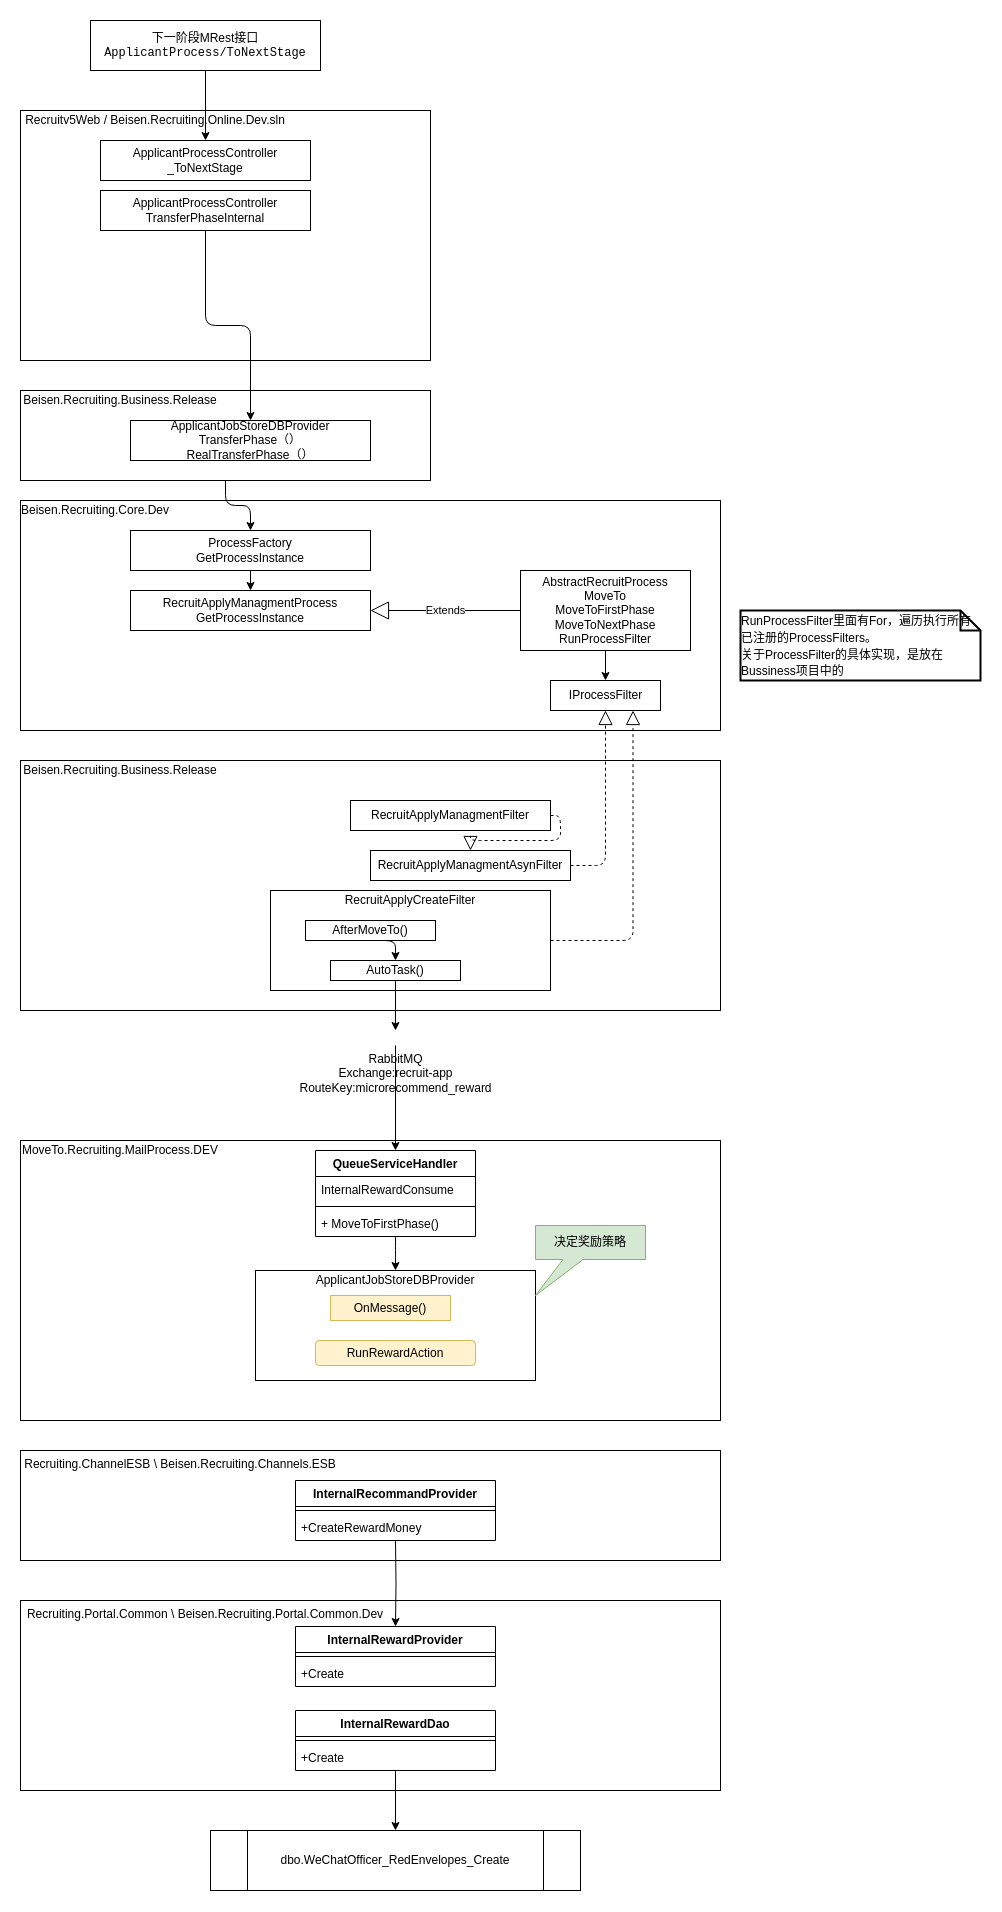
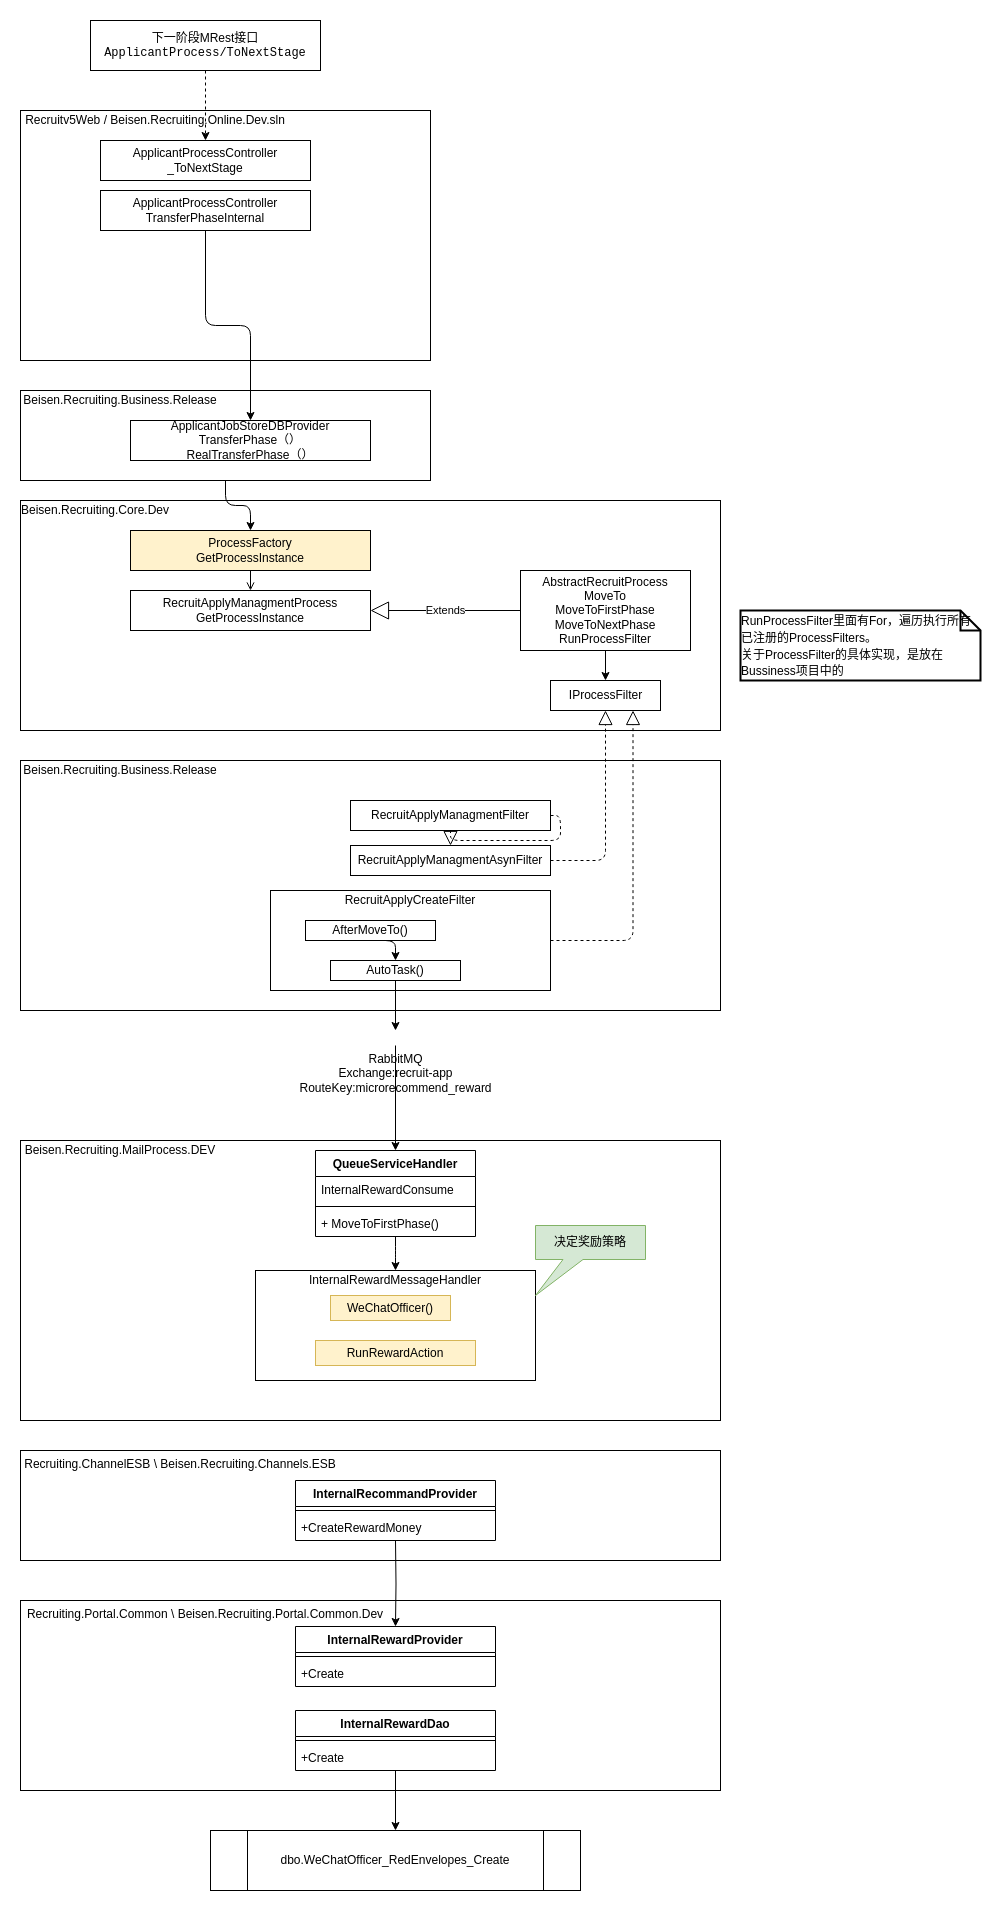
(206, 102) -> (206, 102)
(251, 551) -> (251, 551)
(251, 582) -> (251, 584)
(471, 866) -> (451, 861)
(121, 1151) -> (121, 1151)
(396, 1281) -> (396, 1281)
(391, 1309) -> (391, 1309)
(396, 1353) -> (396, 1353)
